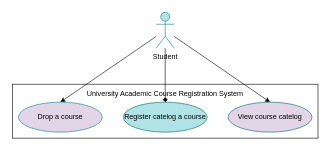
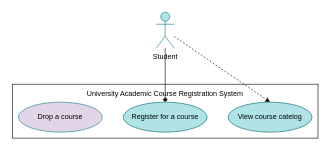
(110, 68) -> none
(221, 68) -> (221, 68)
(165, 117) -> (165, 117)
(270, 117) -> (270, 117)
